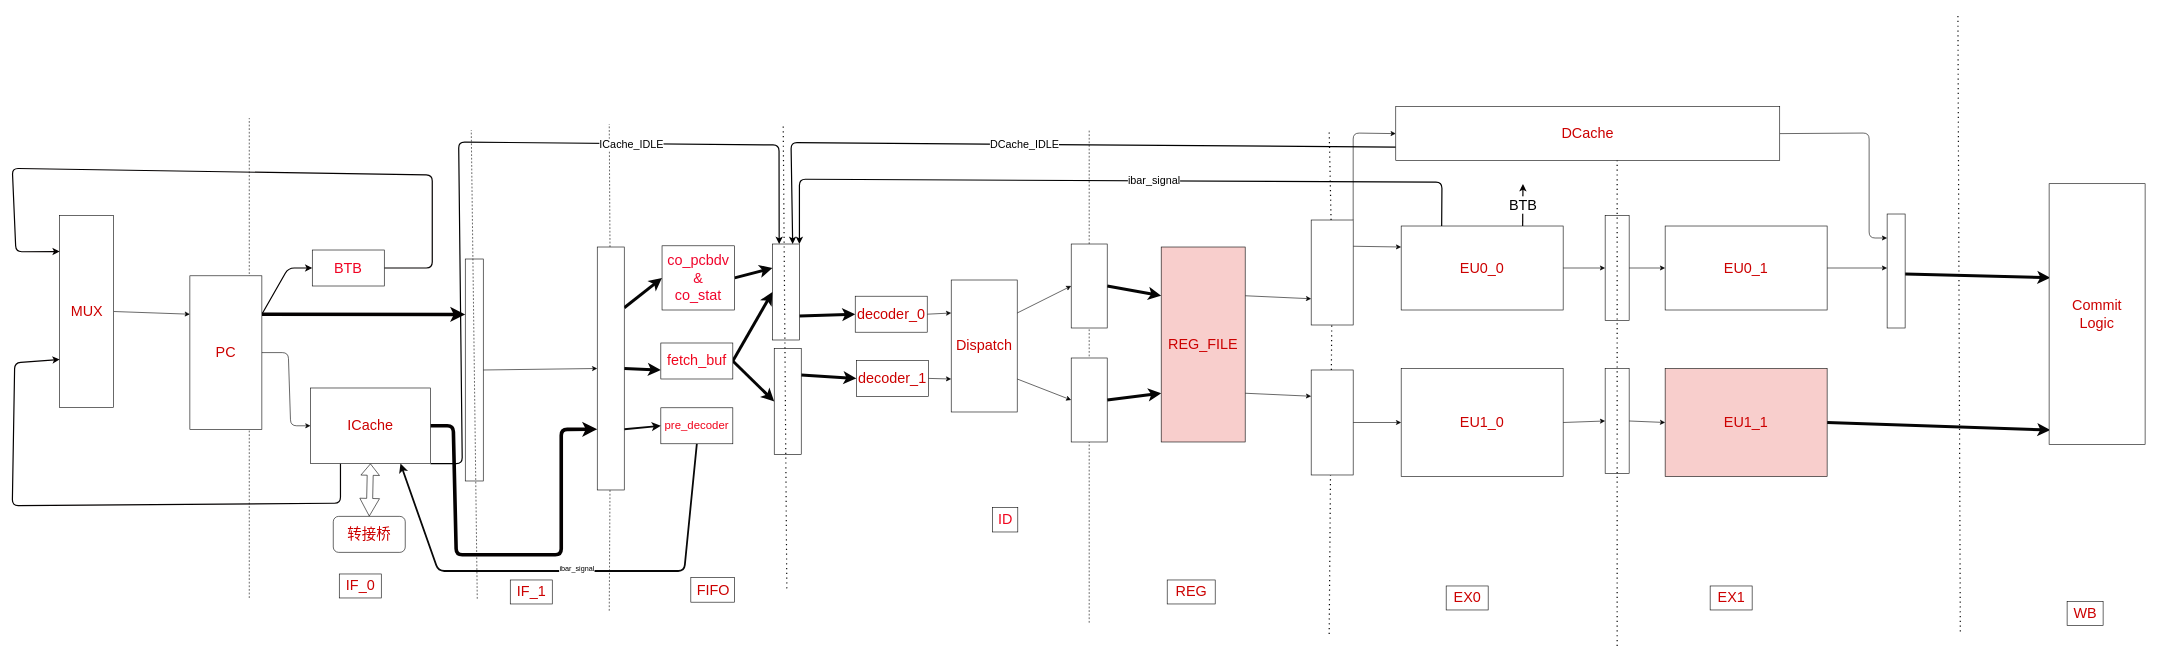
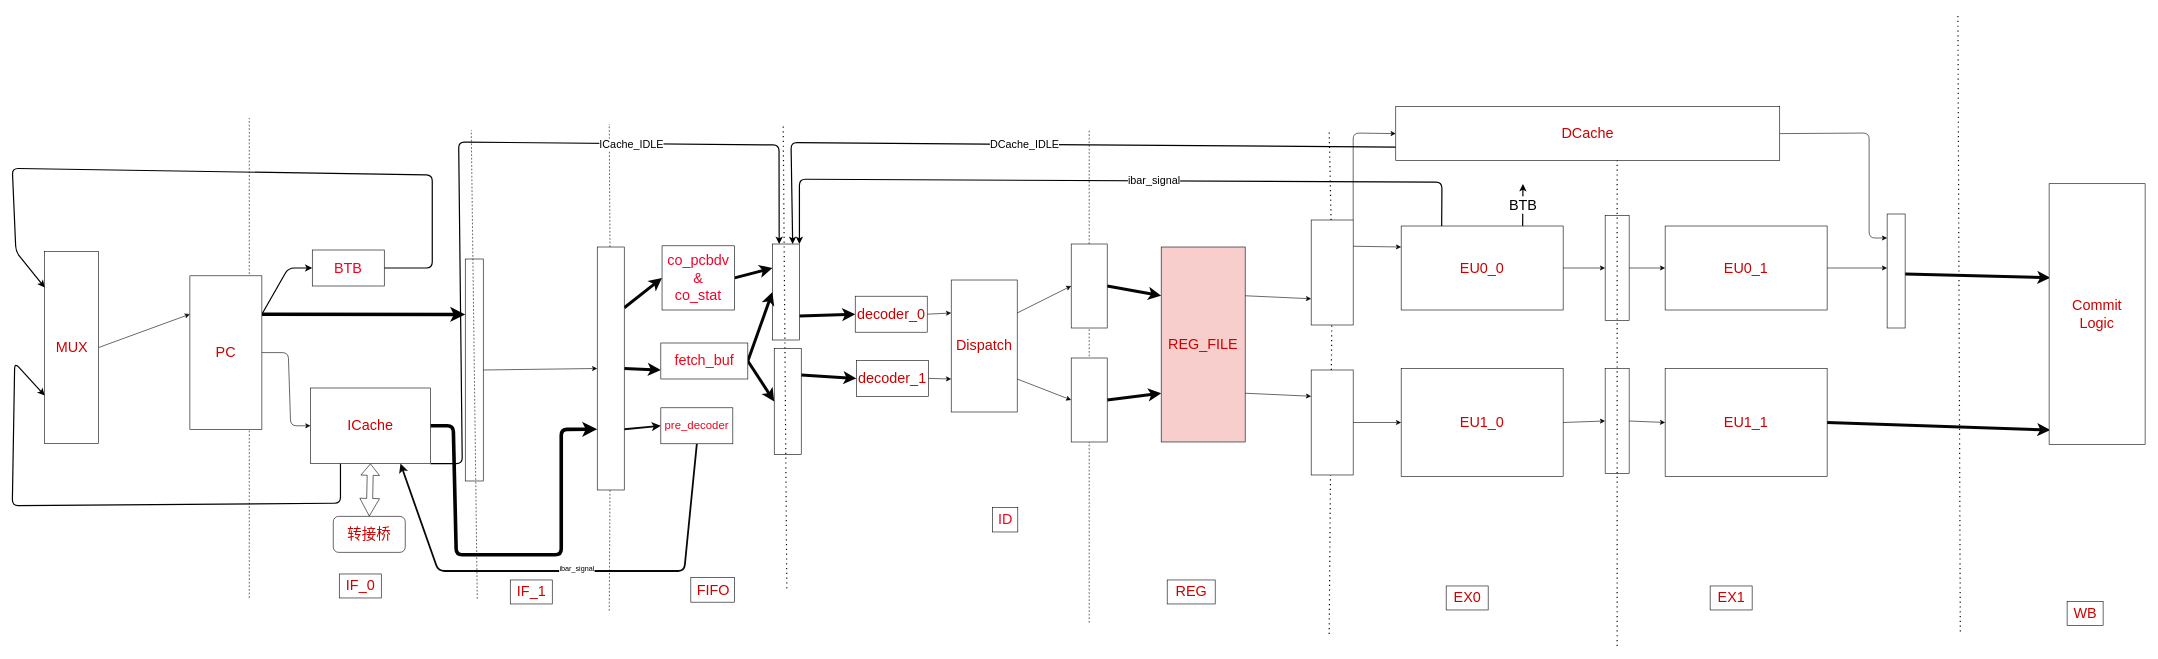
(87, 311) -> (72, 347)
(697, 361) -> (704, 361)
(1746, 422) -> (1746, 422)
